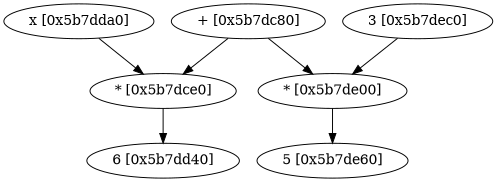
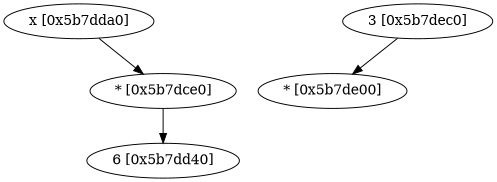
(248, 21) -> none
(333, 161) -> none
